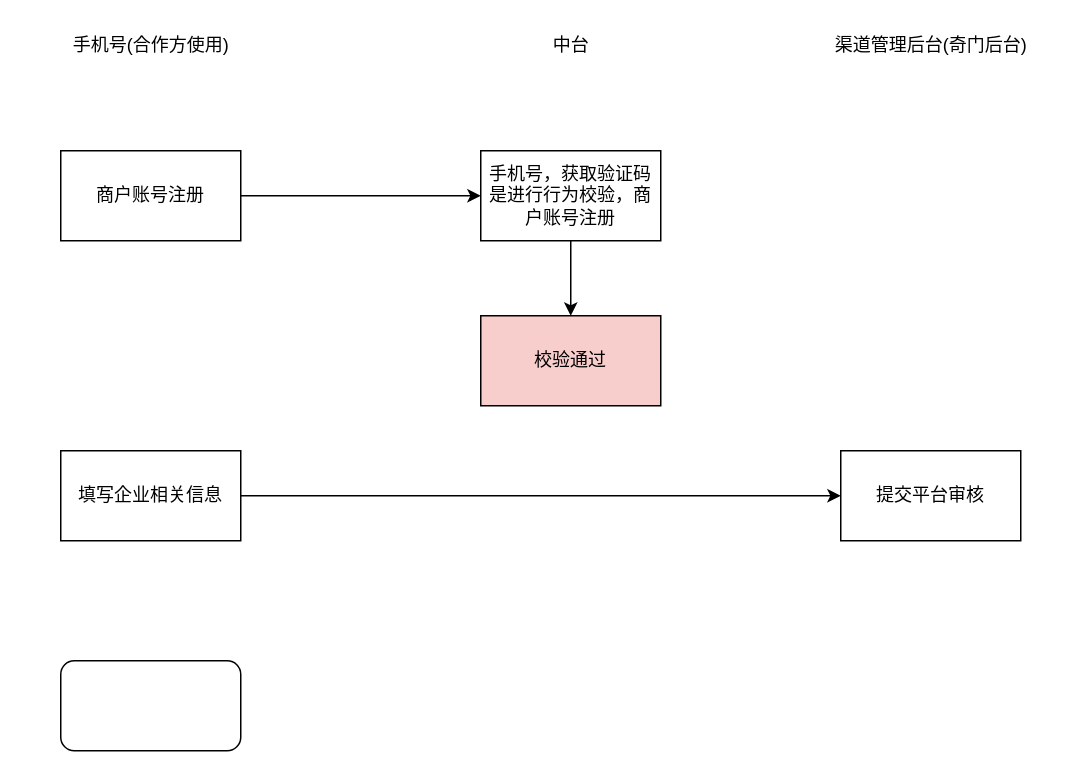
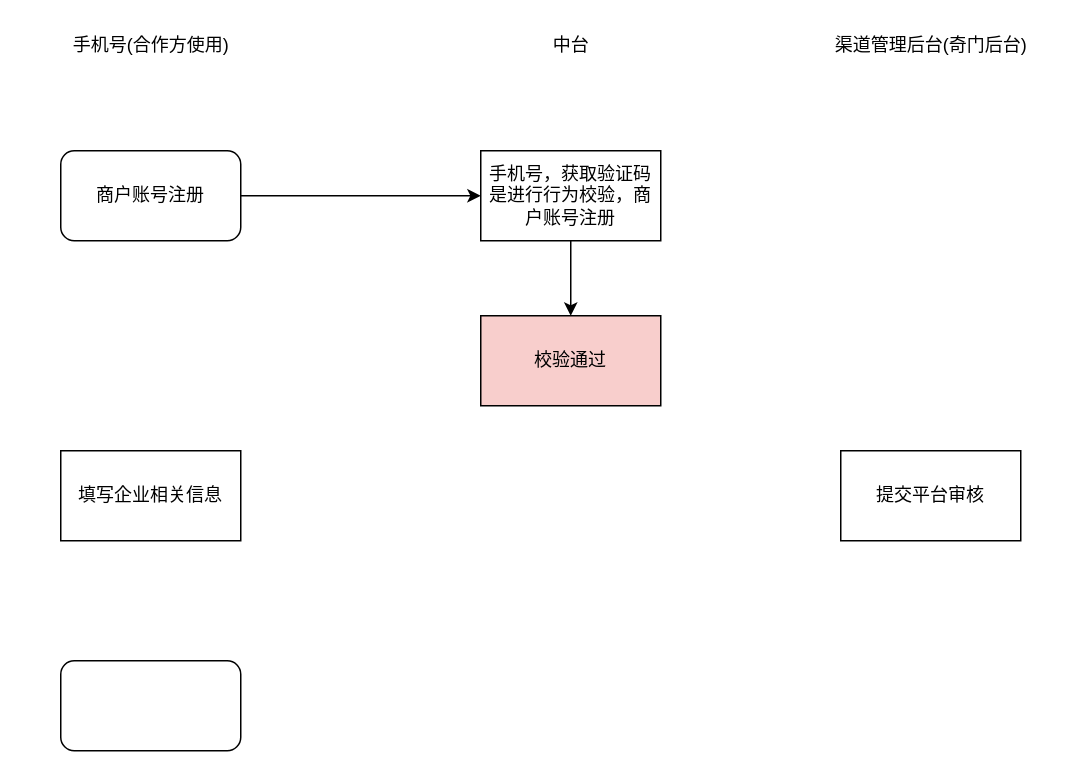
(151, 196) -> (151, 196)
(536, 496) -> none
